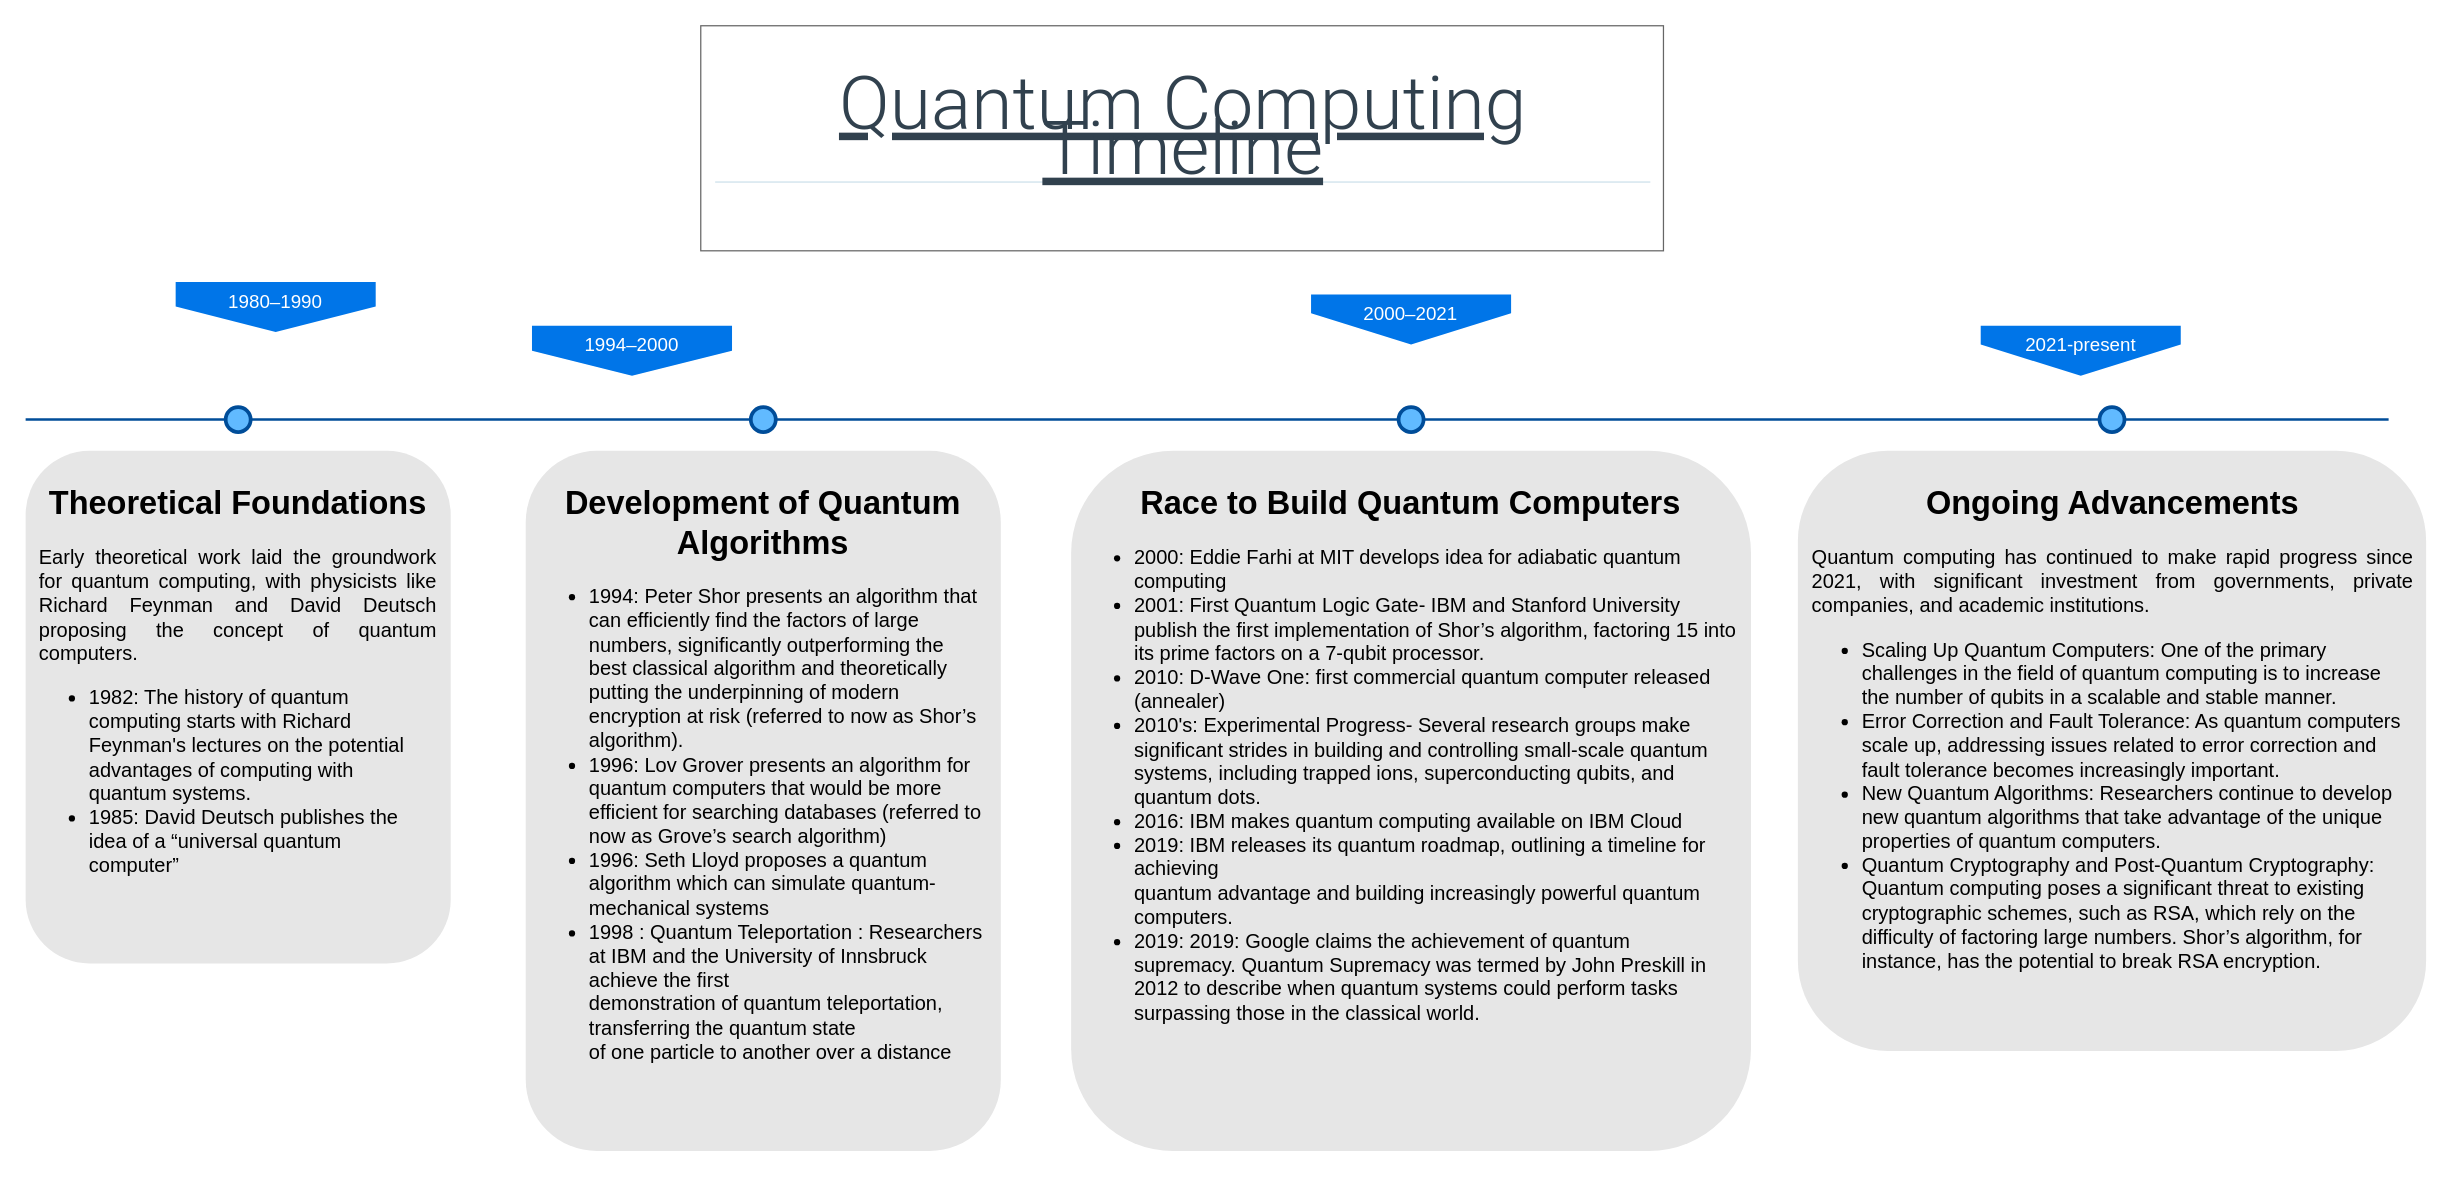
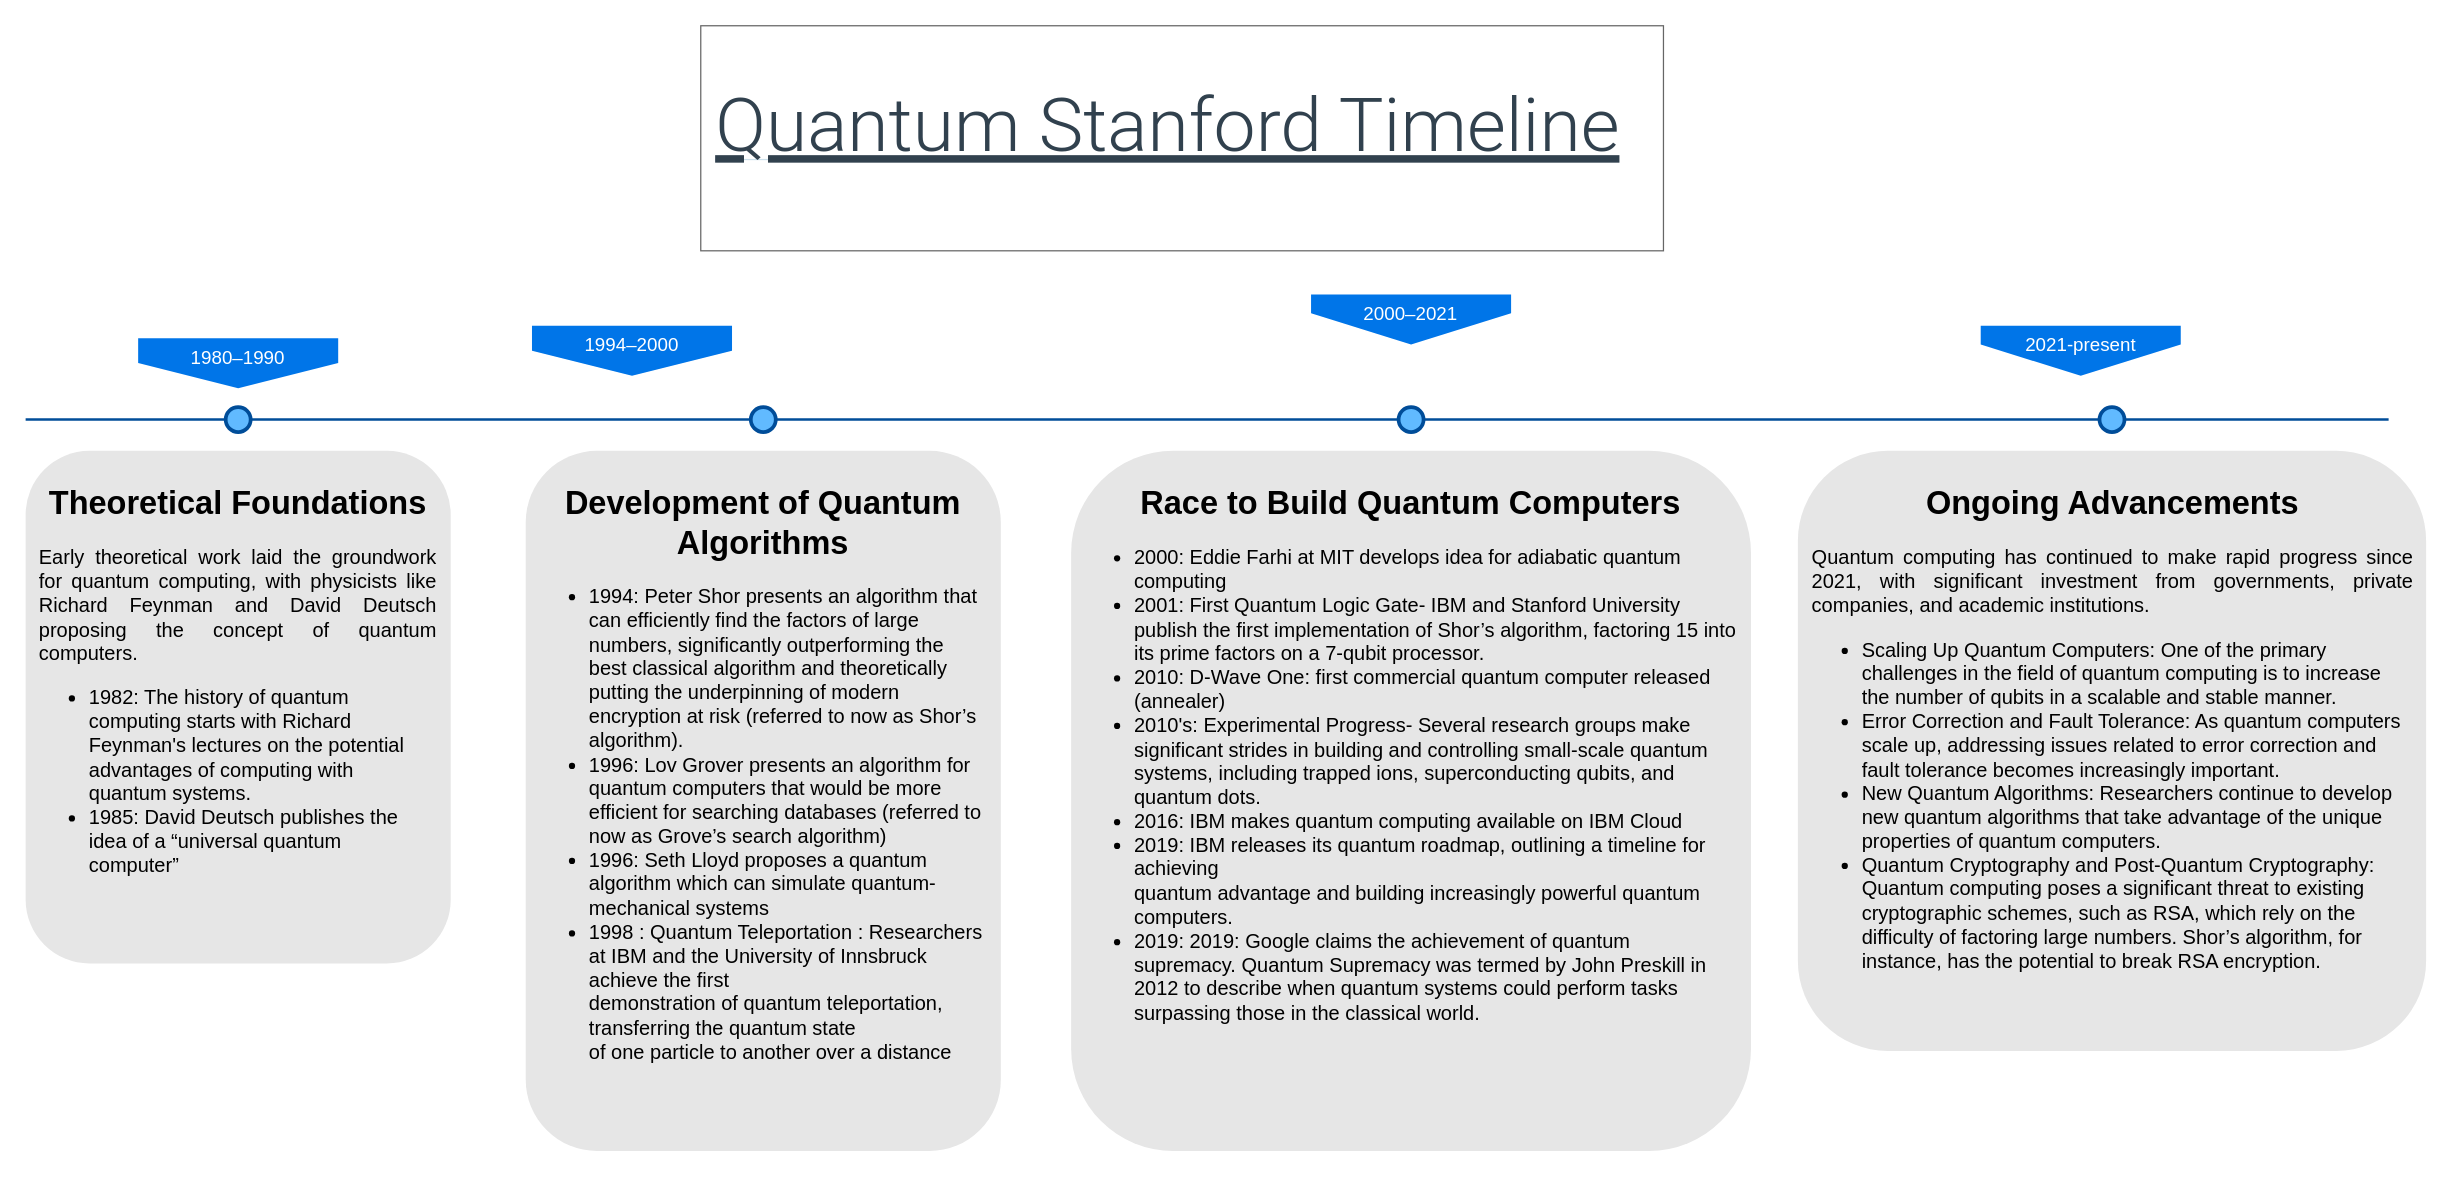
(854, 137) -> (851, 137)
(276, 307) -> (238, 363)
